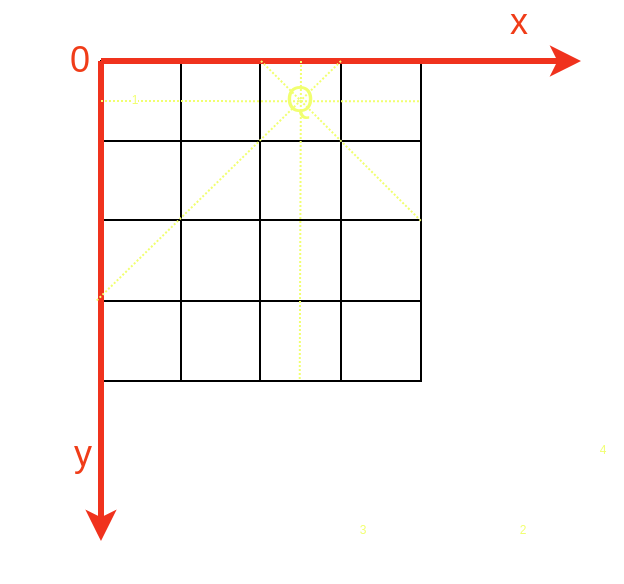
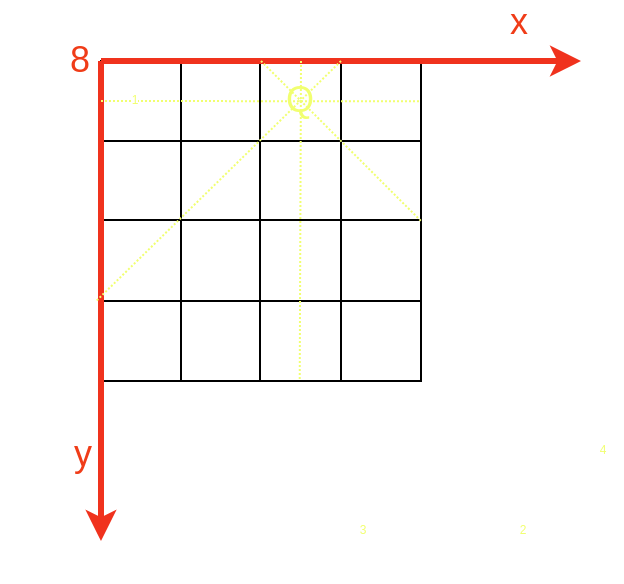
(81, 61) -> (81, 61)
